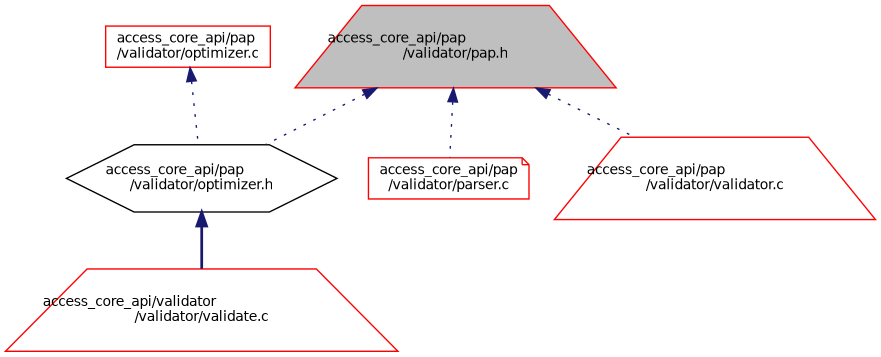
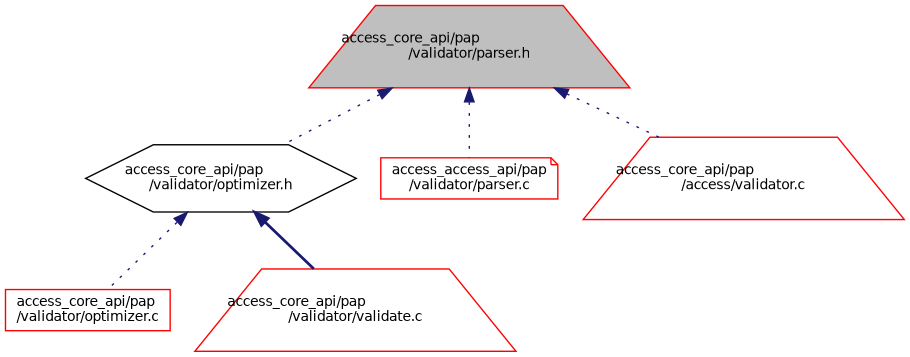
(456, 47) -> (469, 47)
(195, 113) -> (142, 256)
(449, 178) -> (469, 178)
(715, 178) -> (744, 178)
(202, 310) -> (355, 310)
